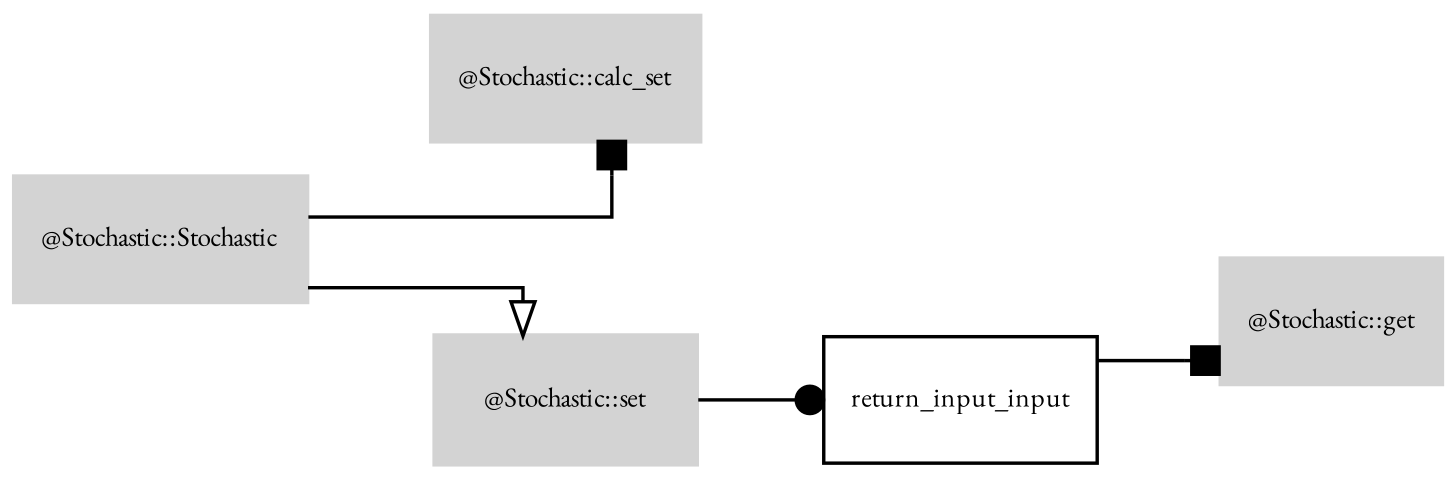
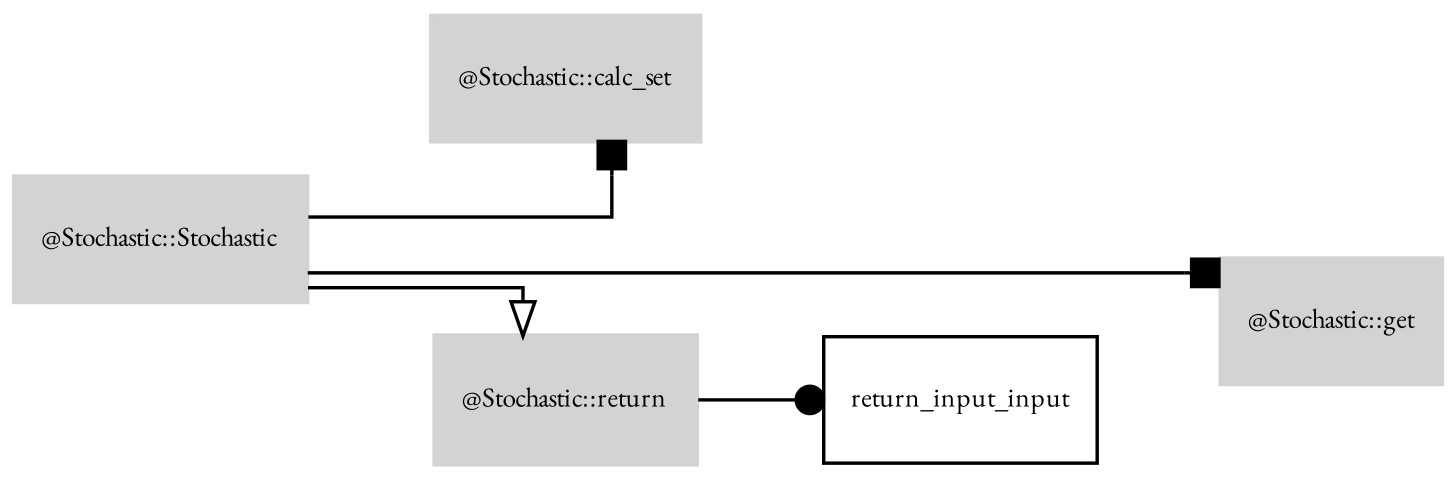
(1141, 361) -> (746, 273)
(566, 400) -> (566, 400)
